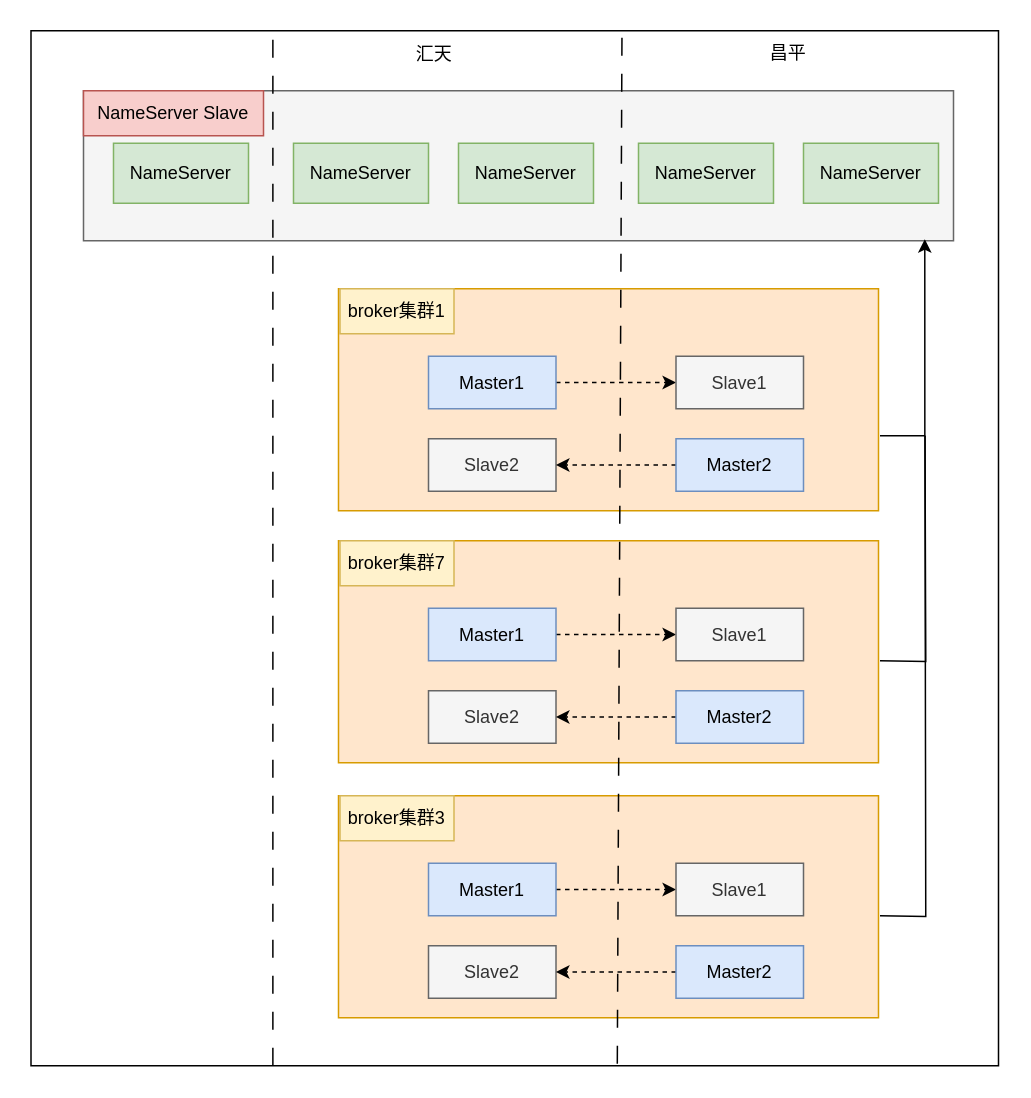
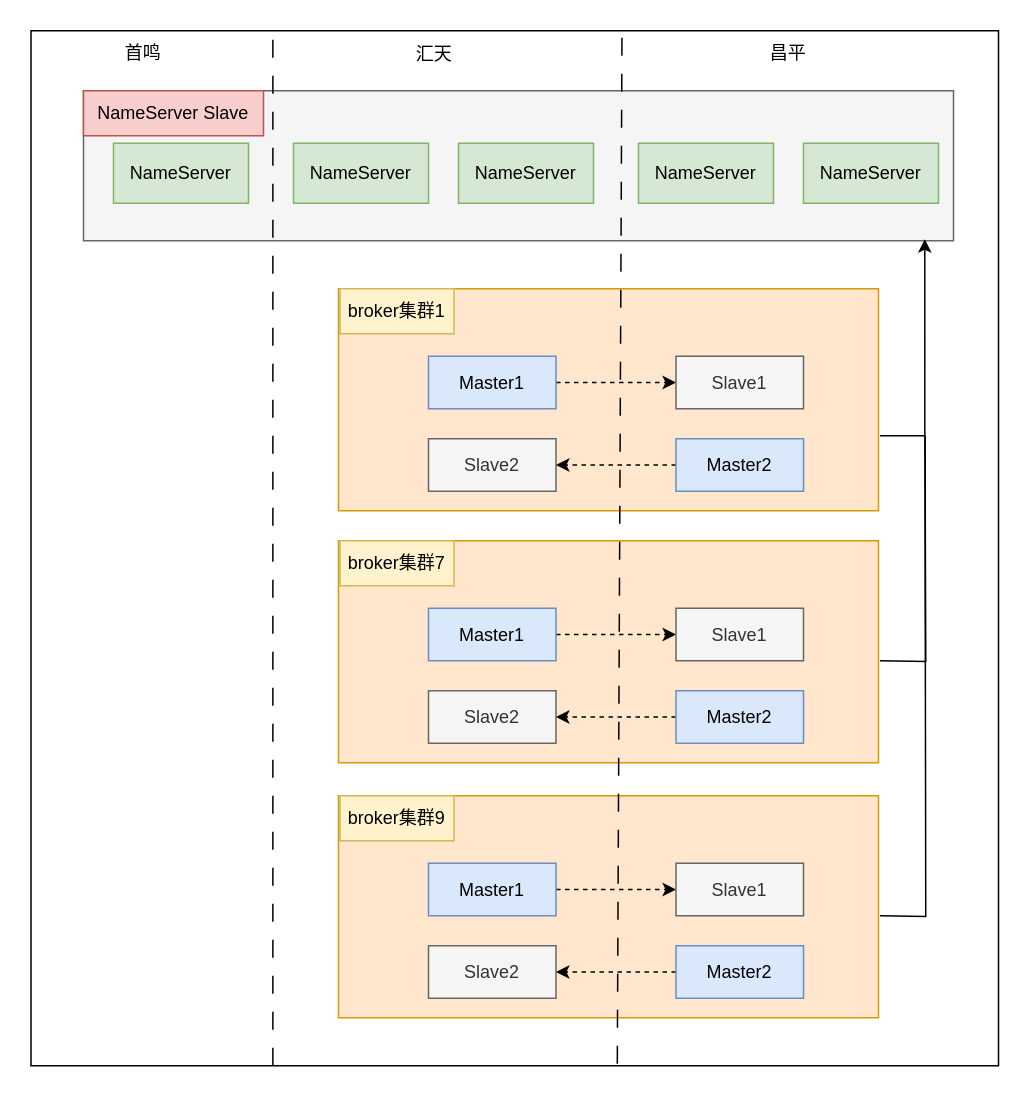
none -> (143, 53)
(397, 818) -> (397, 818)
